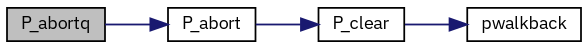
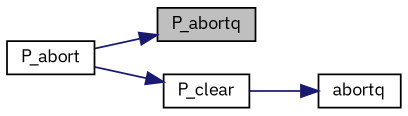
(128, 24) -> (117, 44)
(524, 24) -> (360, 91)
